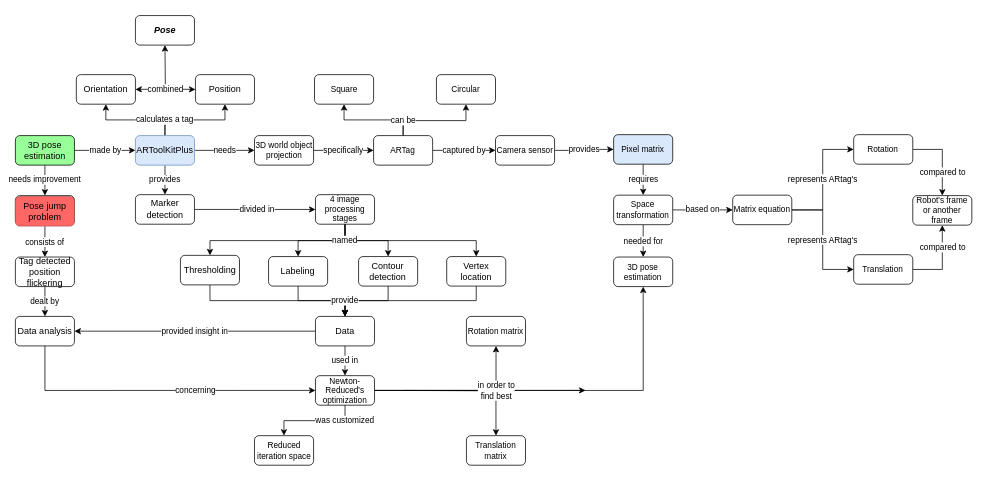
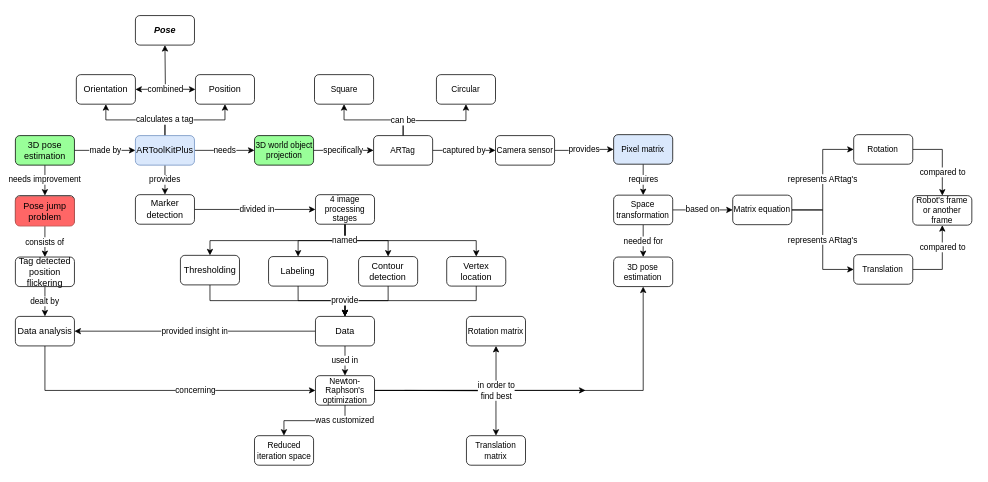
(284, 150) -> (284, 150)
(345, 390) -> (345, 390)
